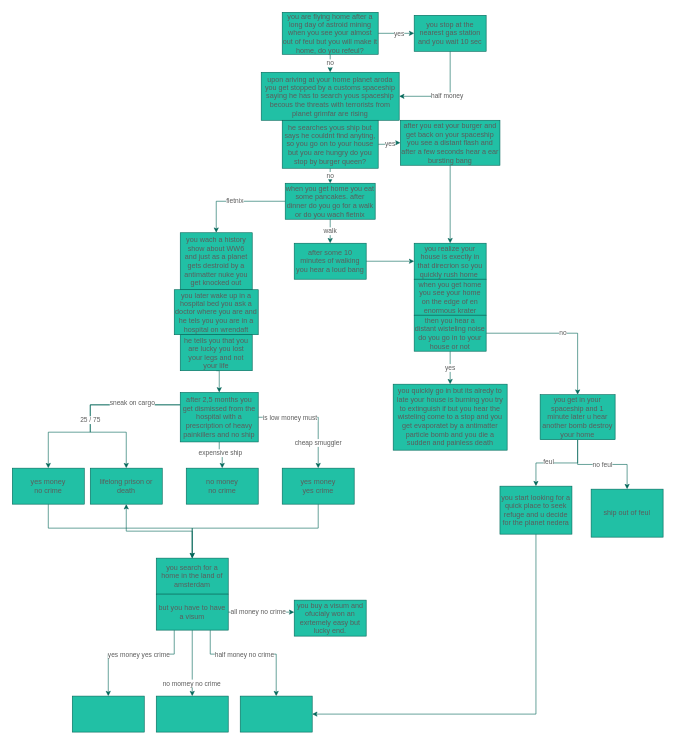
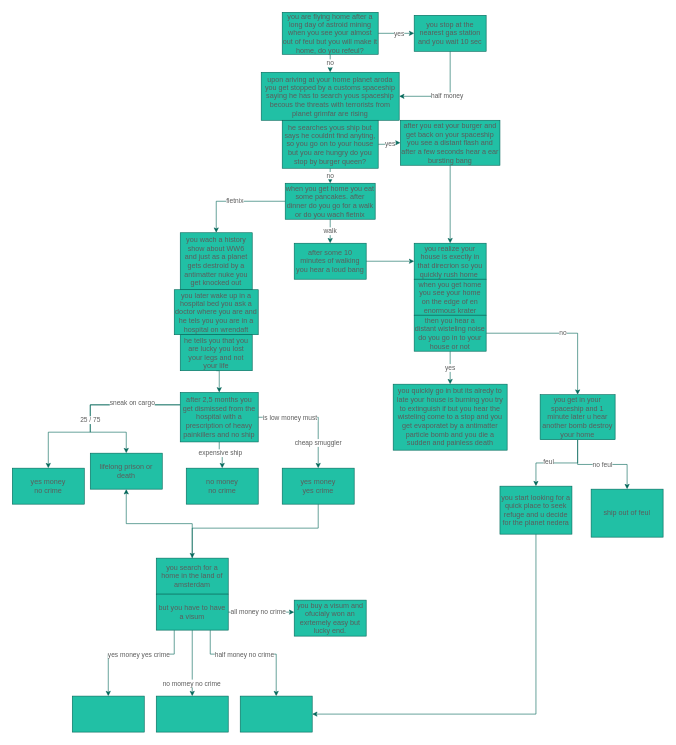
(126, 486) -> (126, 471)
(107, 528) -> none
